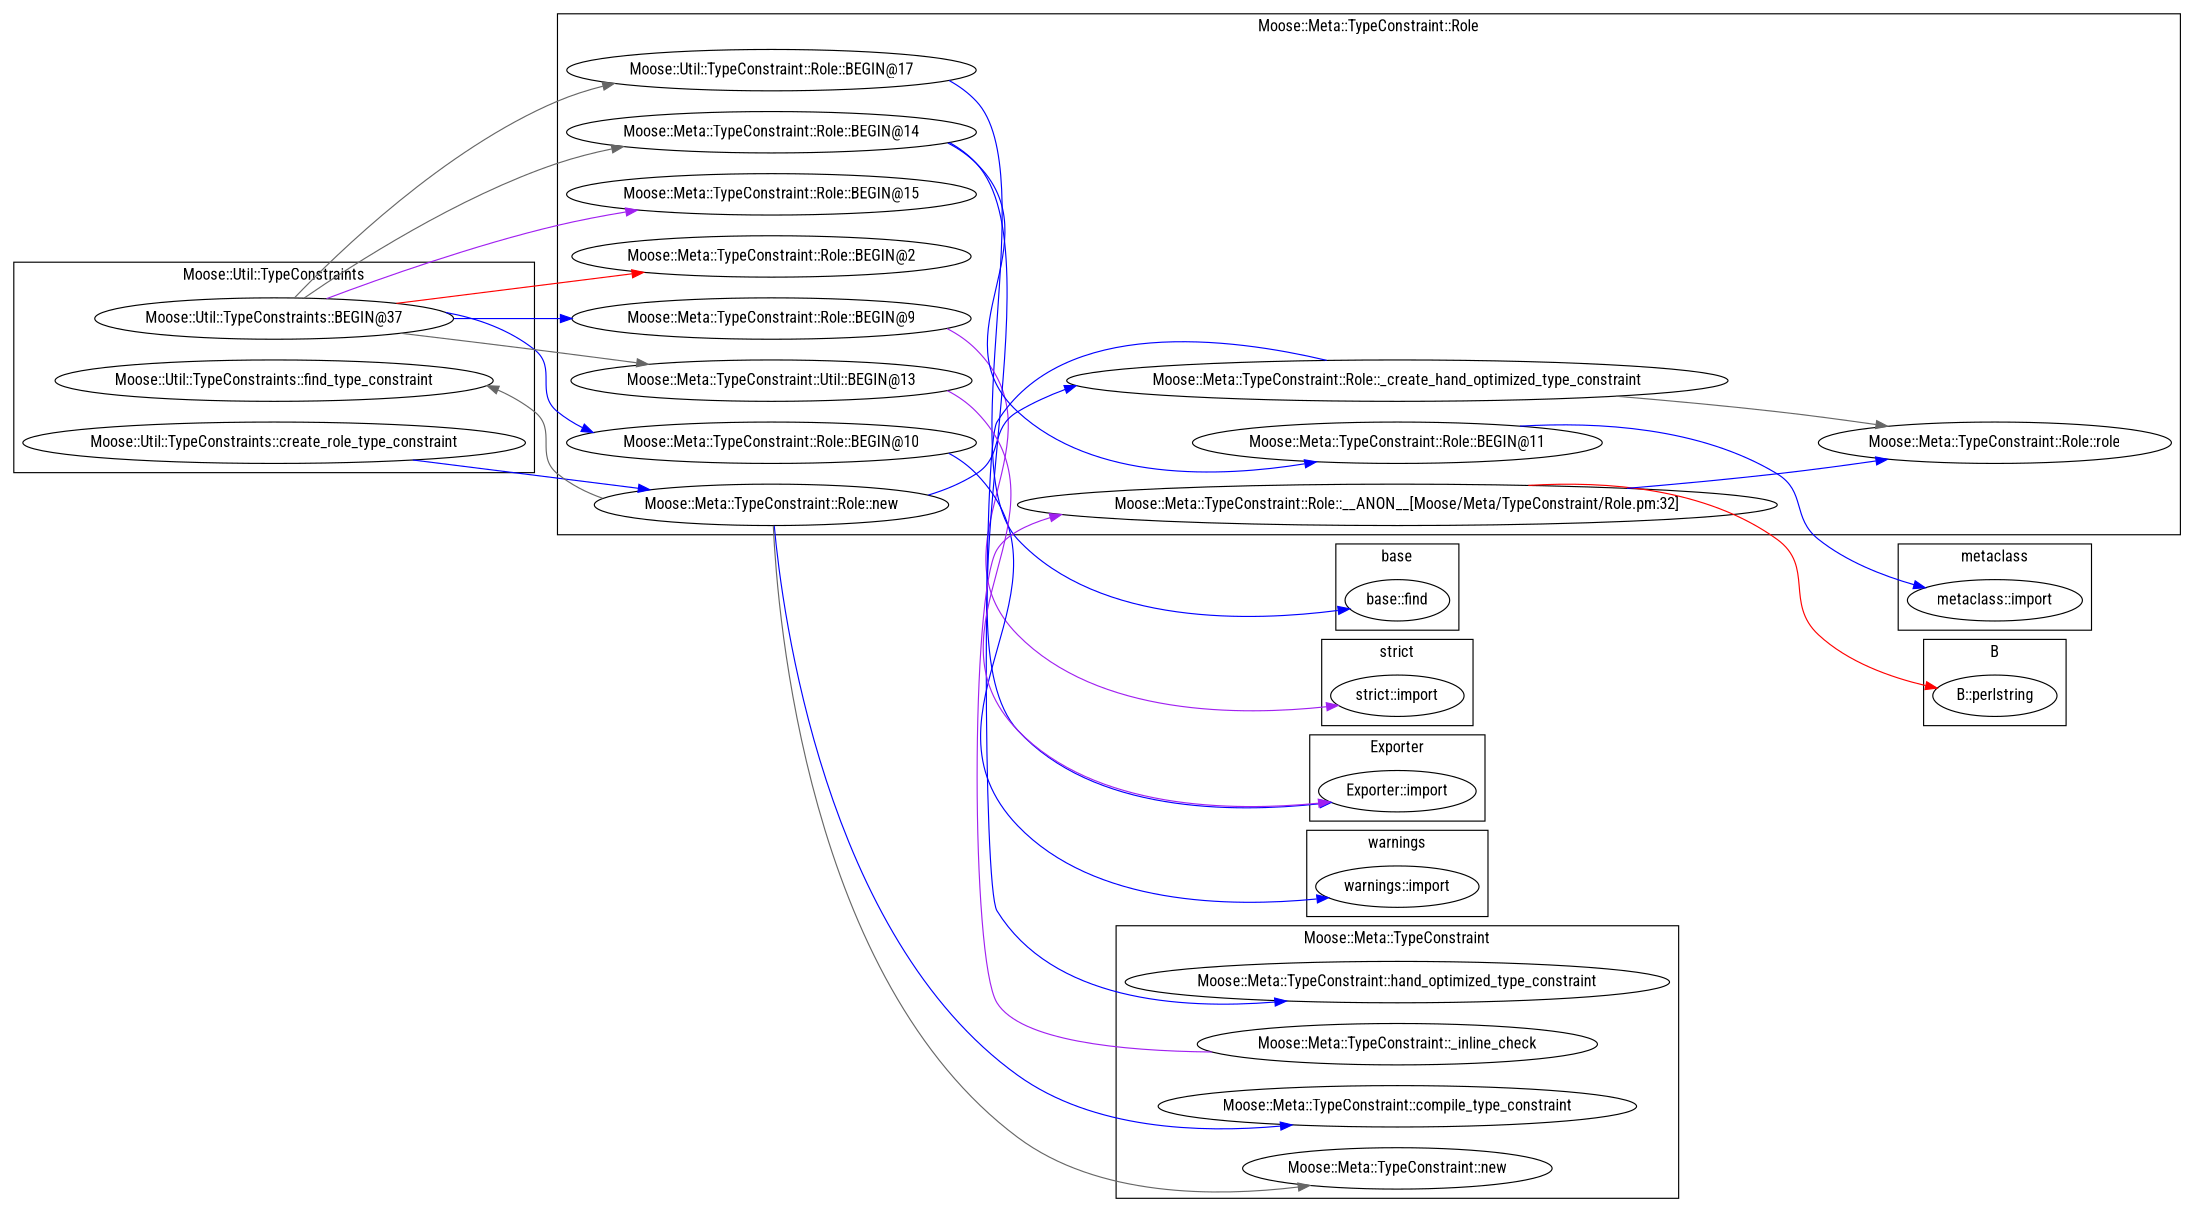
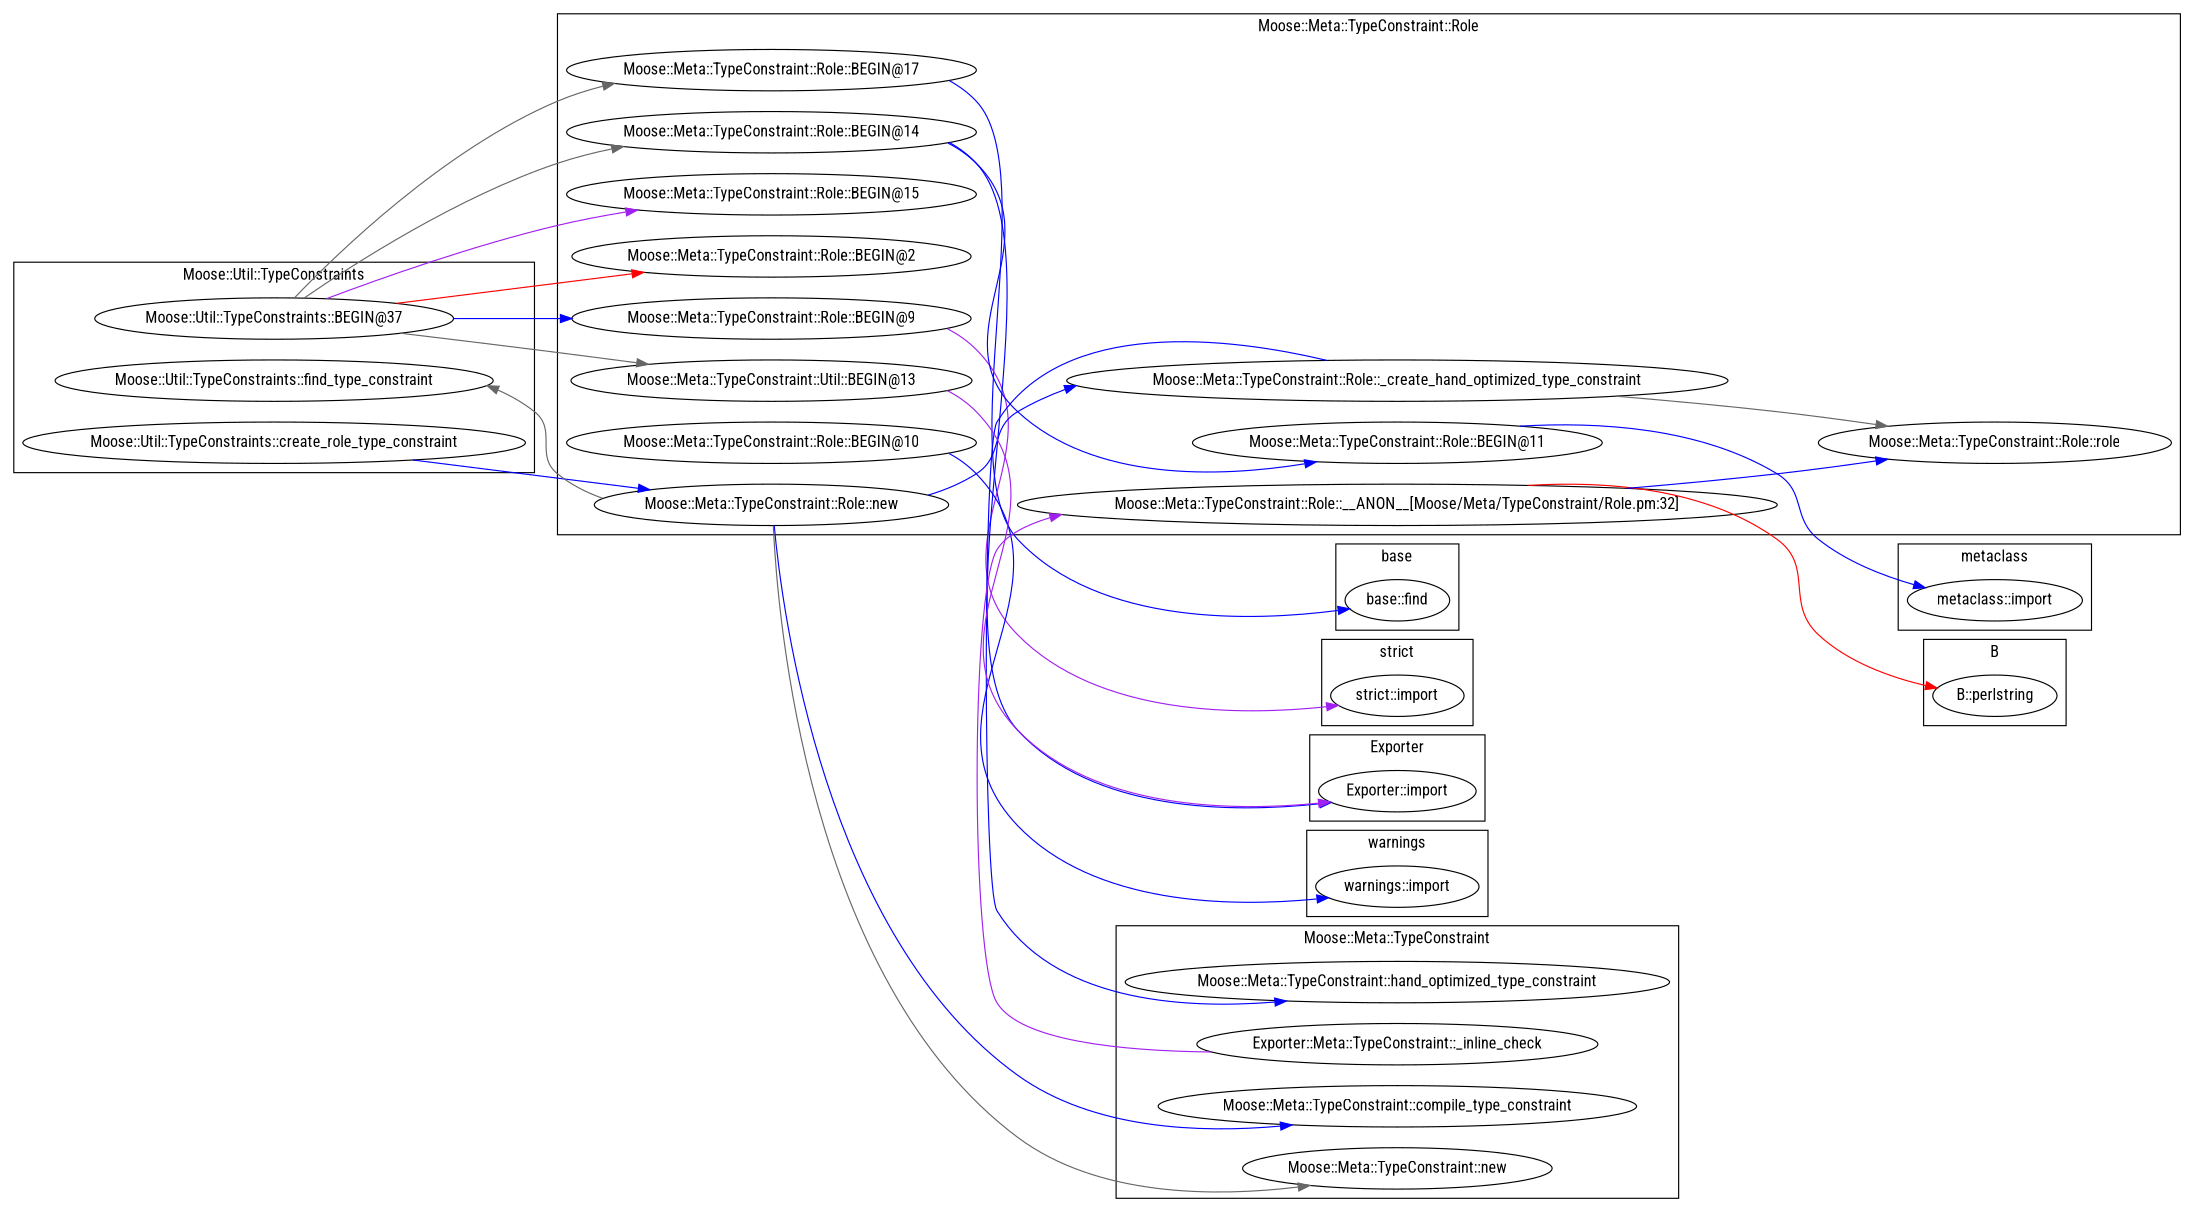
(771, 70) -> (771, 70)
(541, 357) -> none
(1397, 1044) -> (1397, 1044)
